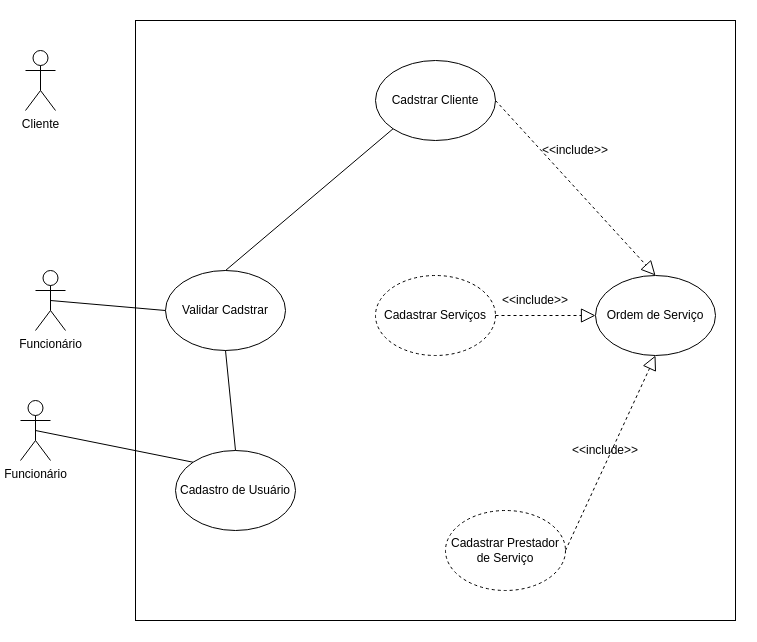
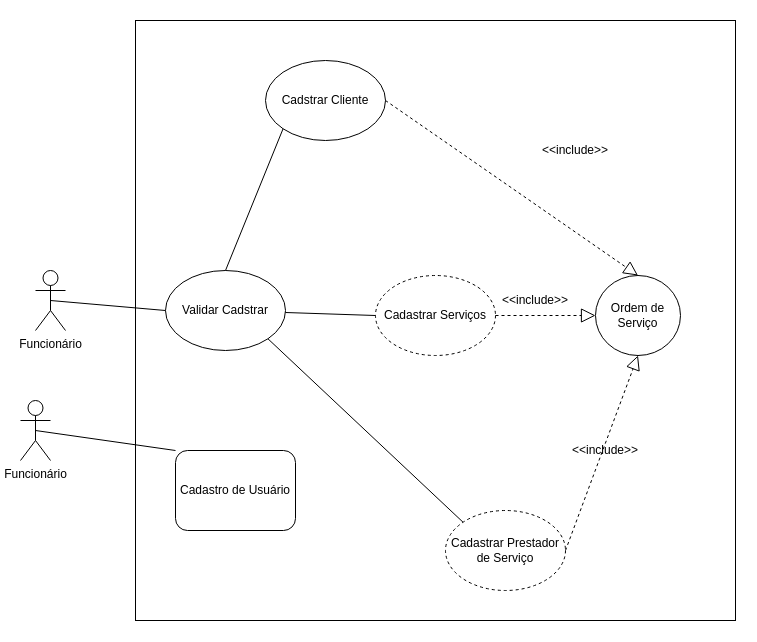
(41, 81) -> none
(436, 101) -> (326, 101)
none -> (330, 314)
(656, 316) -> (638, 316)
(231, 401) -> none
none -> (365, 430)
(236, 491) -> (236, 491)
